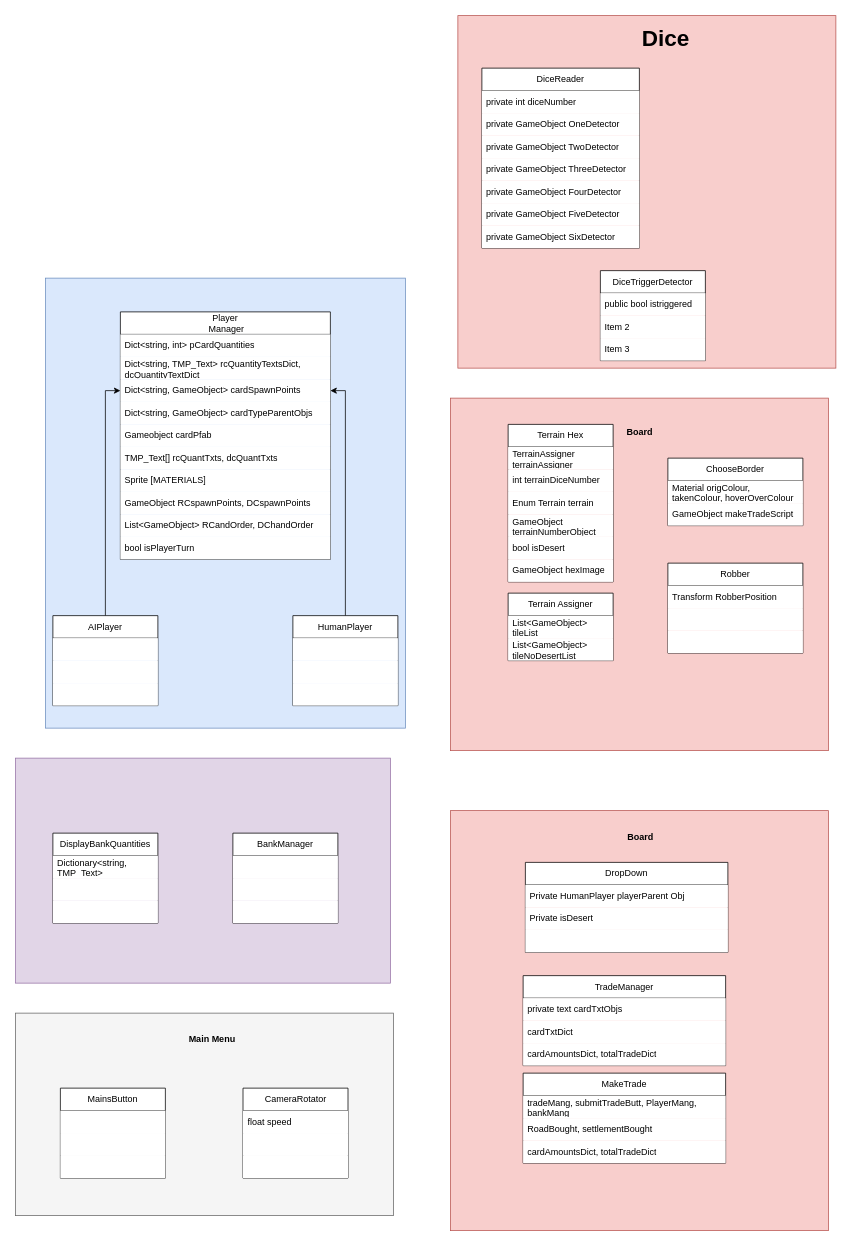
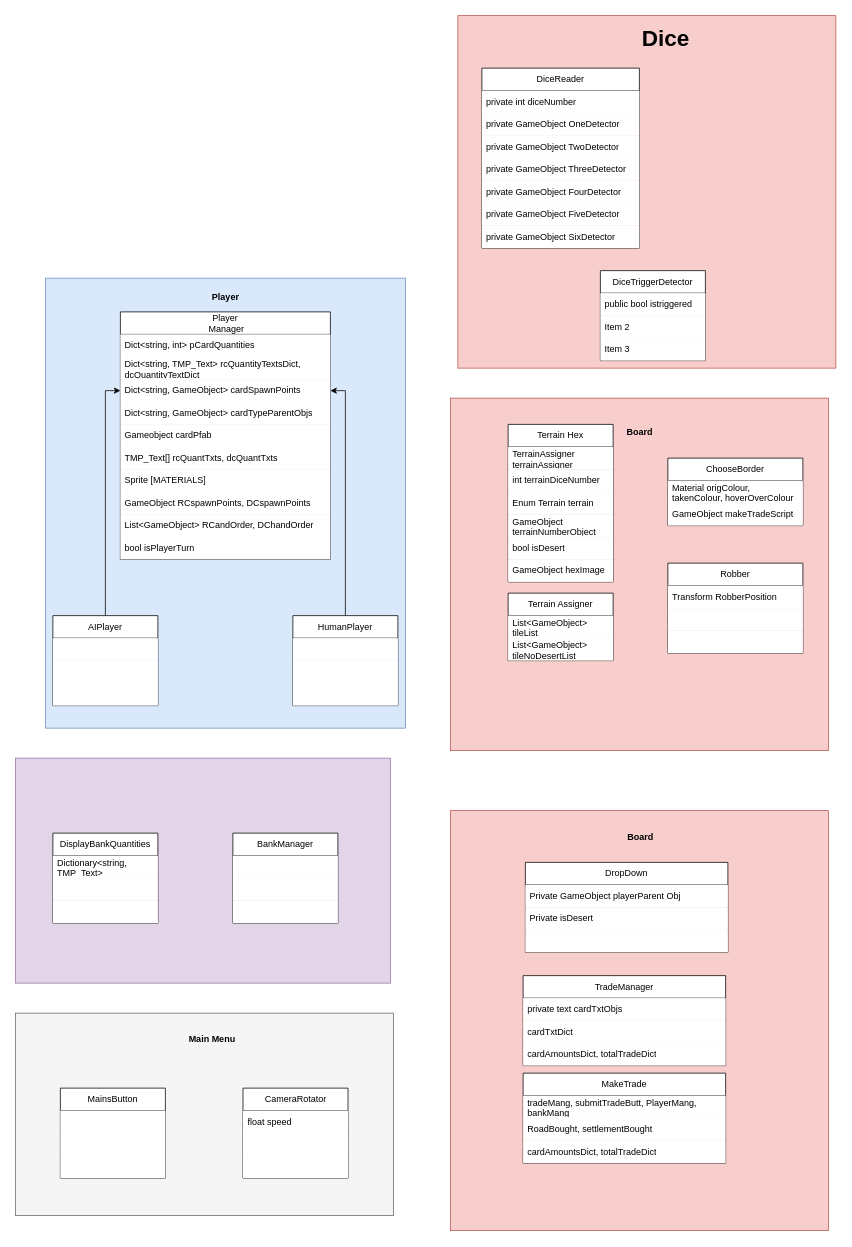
none -> (225, 297)
(614, 896) -> (612, 896)
